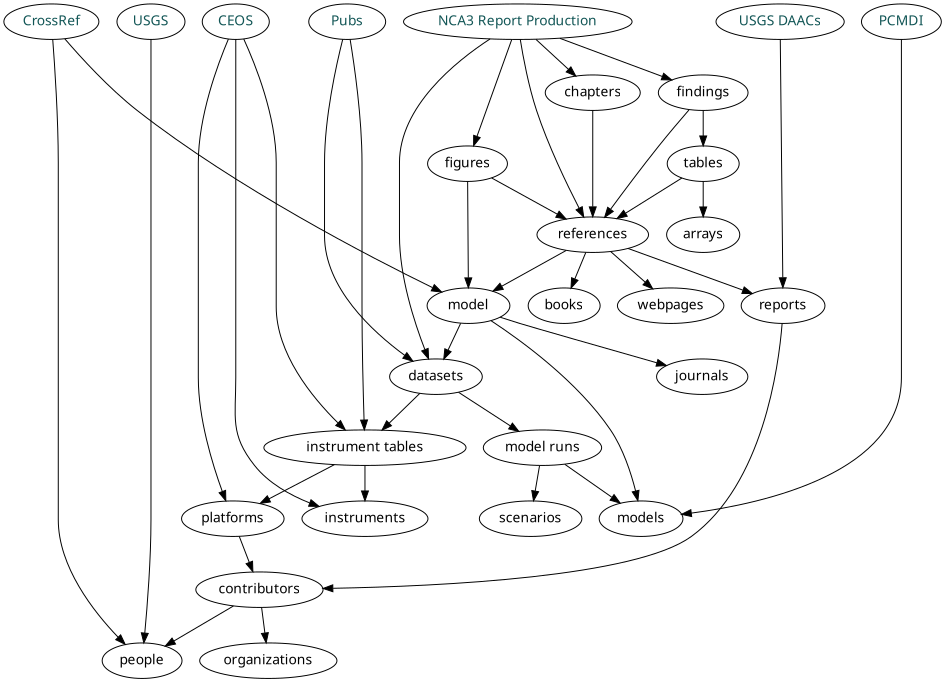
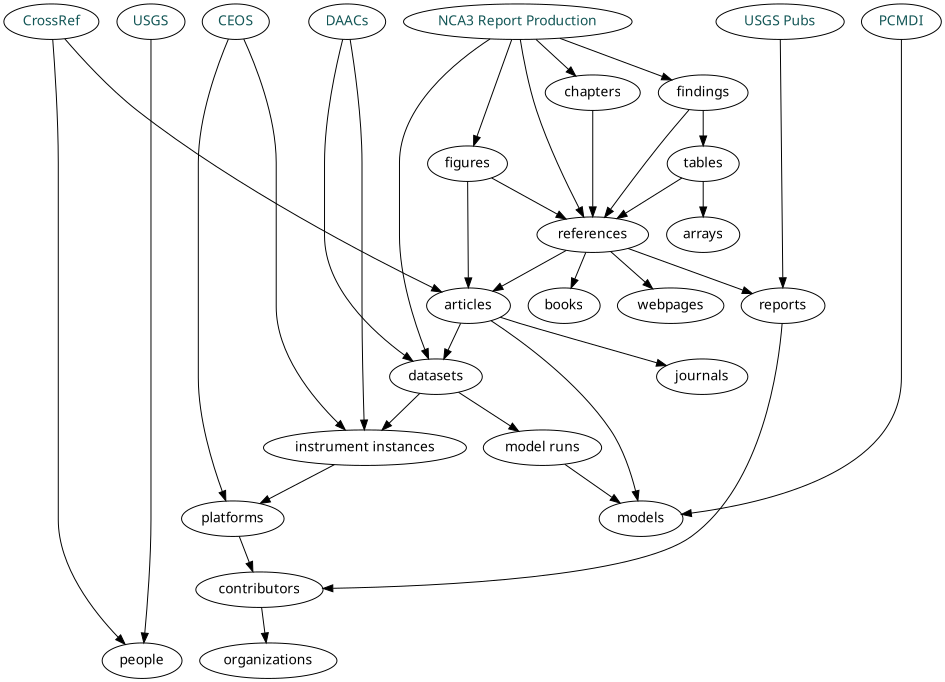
(347, 22) -> (347, 22)
(780, 22) -> (780, 22)
(469, 306) -> (469, 306)
(365, 448) -> (365, 448)
(365, 519) -> none
(531, 519) -> none
(204, 623) -> none
